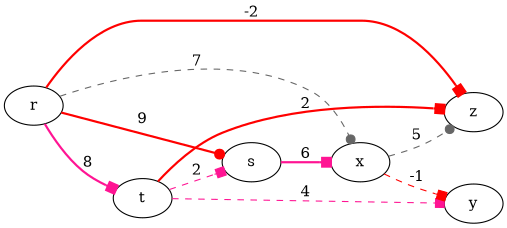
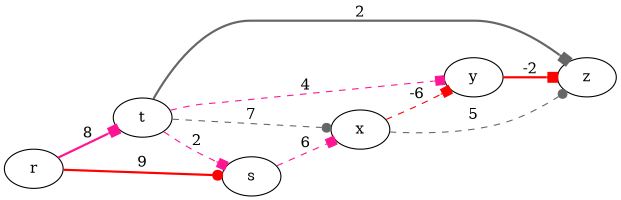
(250, 21) -> (525, 77)
(215, 69) -> (247, 123)
(286, 115) -> (344, 21)
(300, 162) -> (301, 155)
(417, 177) -> (417, 94)
